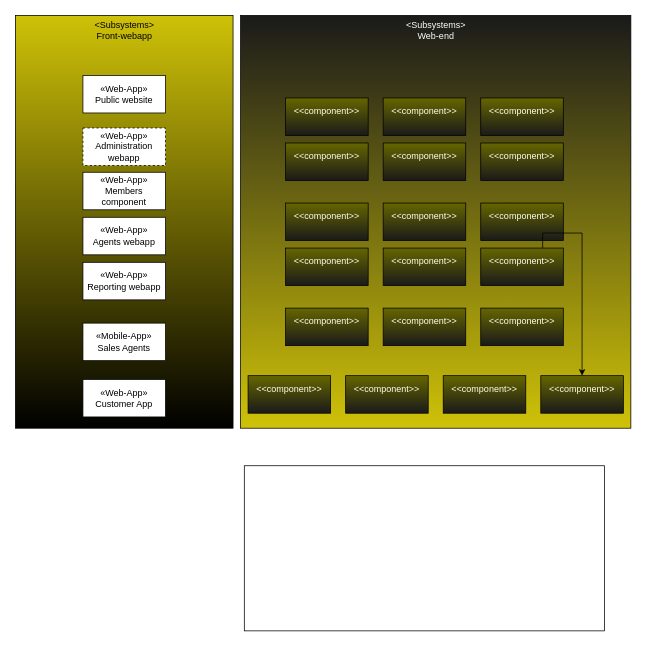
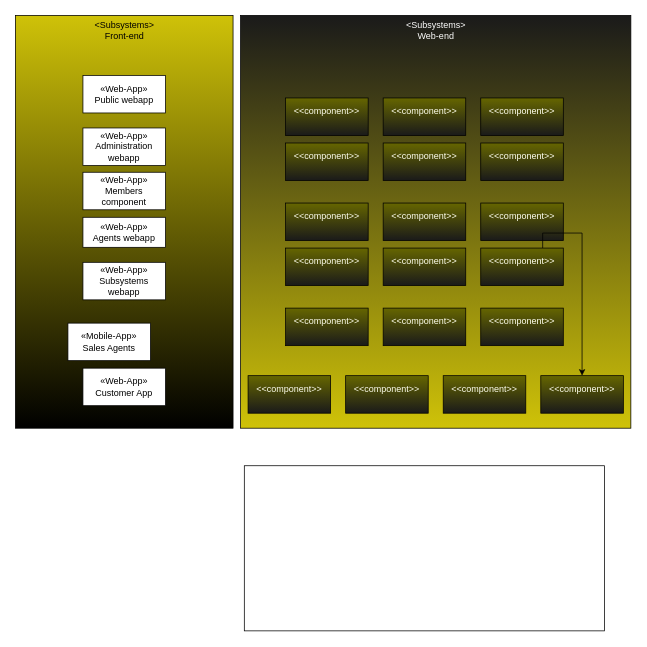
(125, 30) -> (125, 30)
(124, 94) -> (124, 94)
(124, 147) -> (124, 147)
(124, 236) -> (124, 232)
(124, 281) -> (124, 281)
(124, 342) -> (109, 342)
(124, 398) -> (124, 387)
